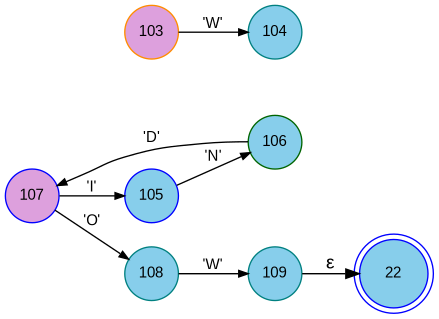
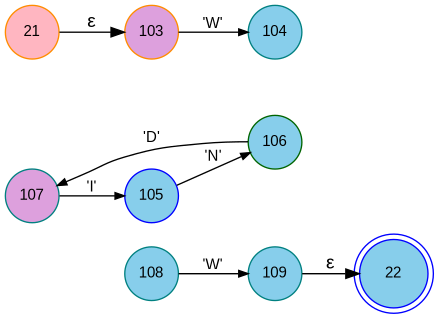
none -> (32, 32)
(32, 196) -> (32, 196)
(88, 232) -> none
